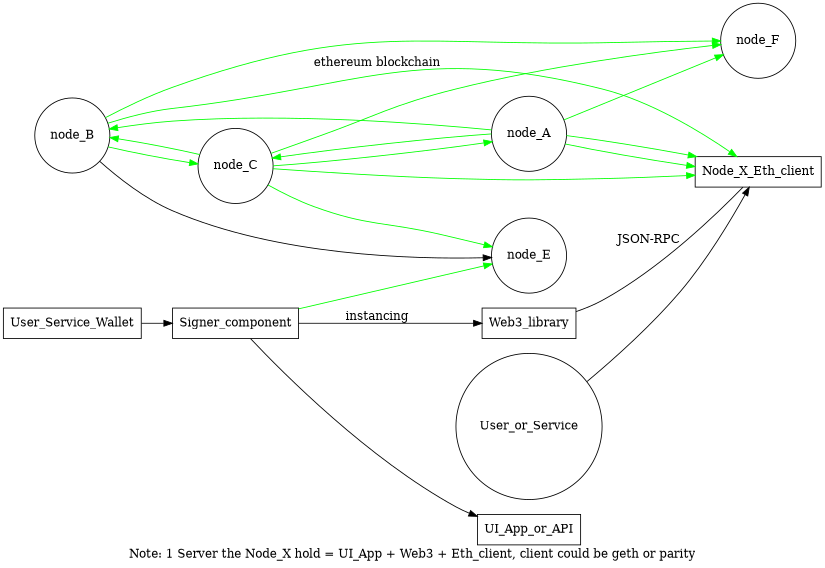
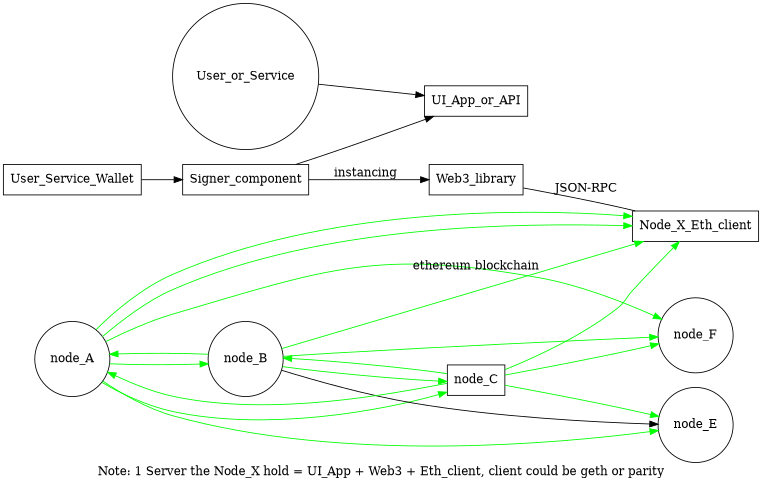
(236, 166) -> (476, 380)
(391, 287) -> (371, 445)
(676, 296) -> (367, 89)
none -> (163, 353)
